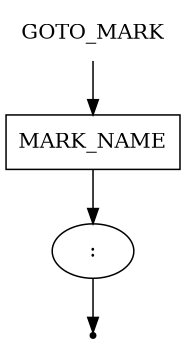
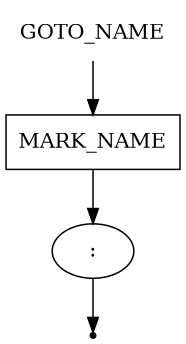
(93, 33) -> (93, 33)
